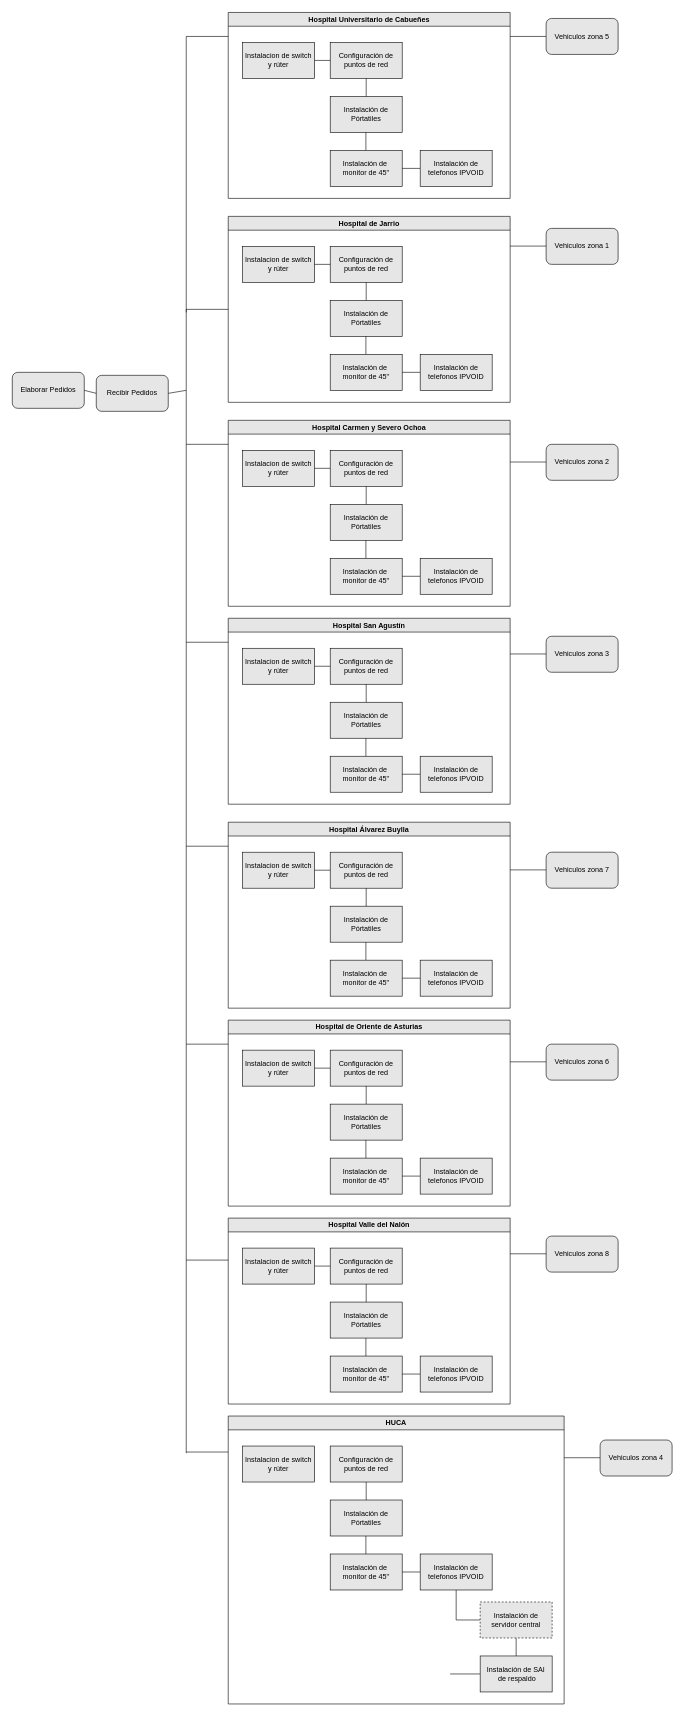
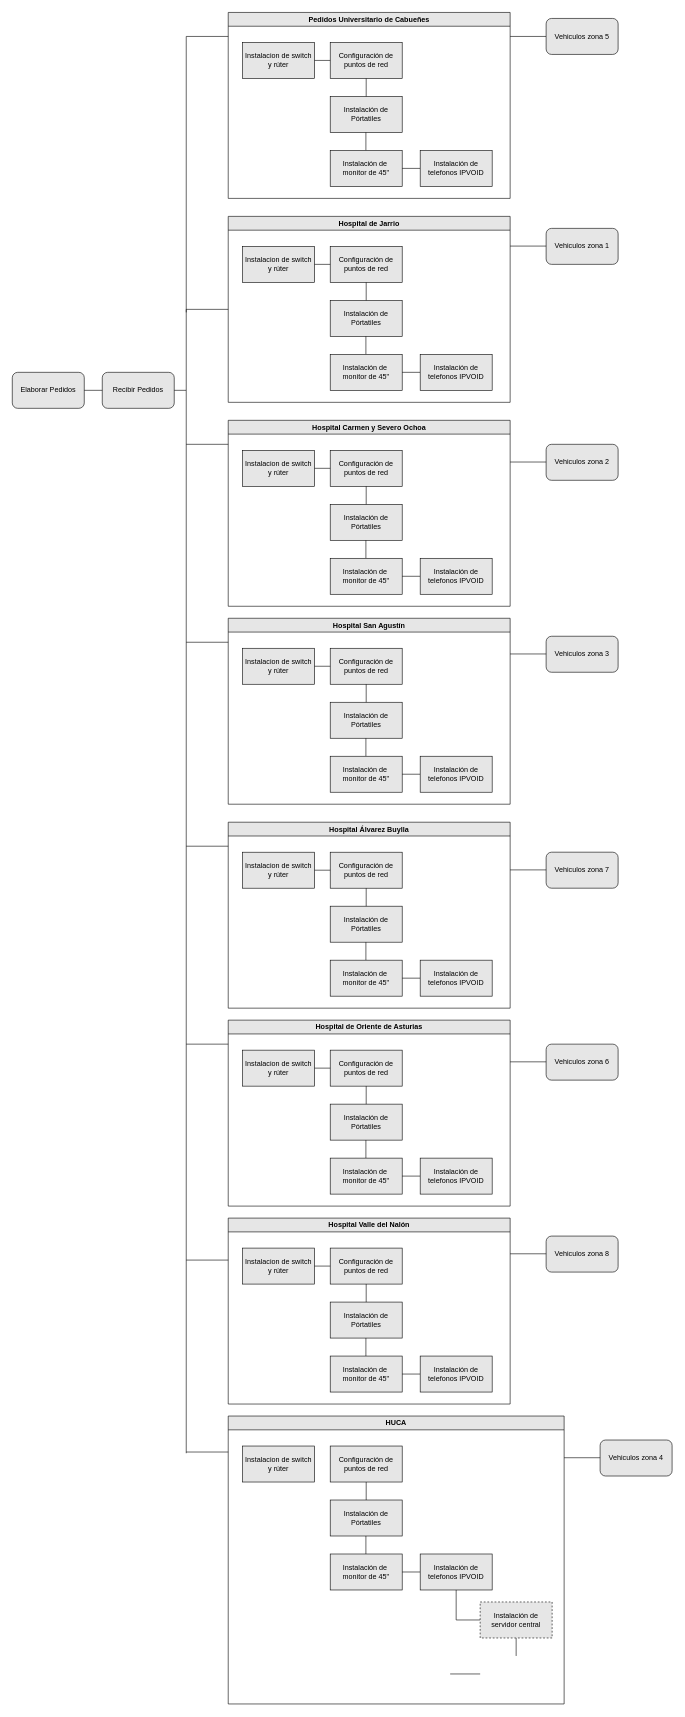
(369, 20) -> (369, 20)
(132, 393) -> (138, 390)
(516, 1674) -> none
